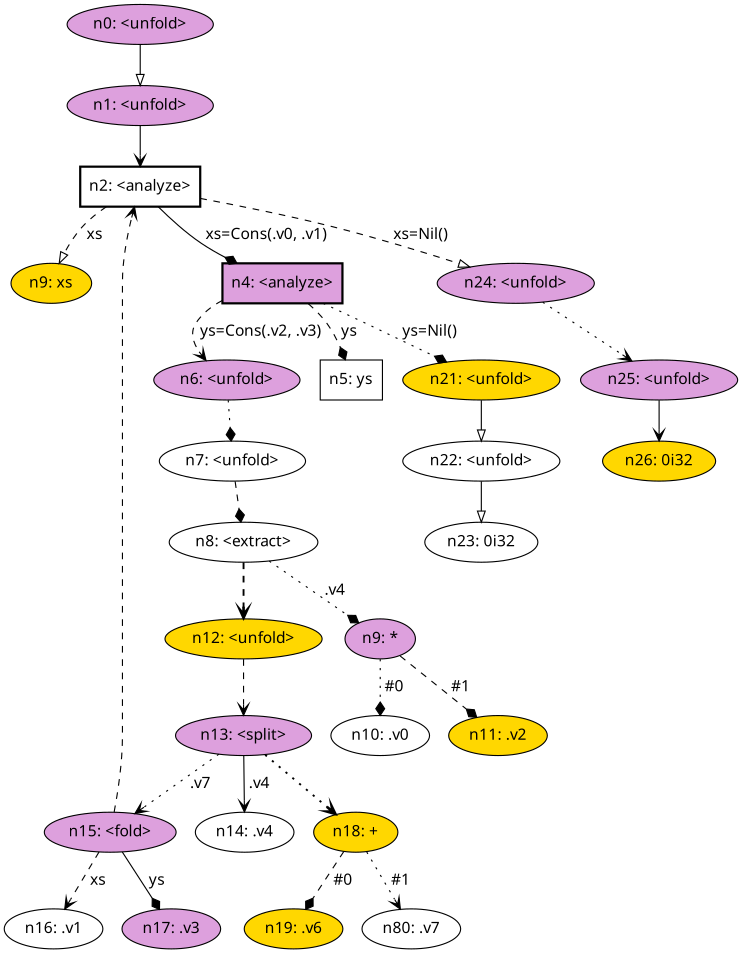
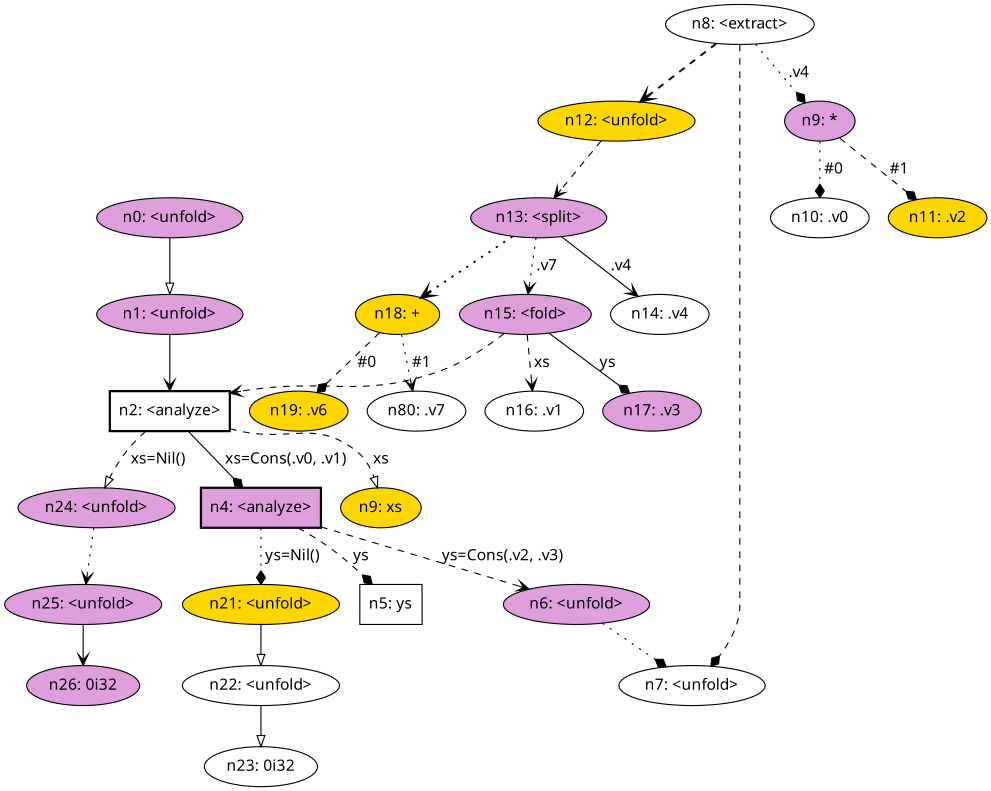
(659, 461) -> (83, 686)
(237, 495) -> (740, 353)
